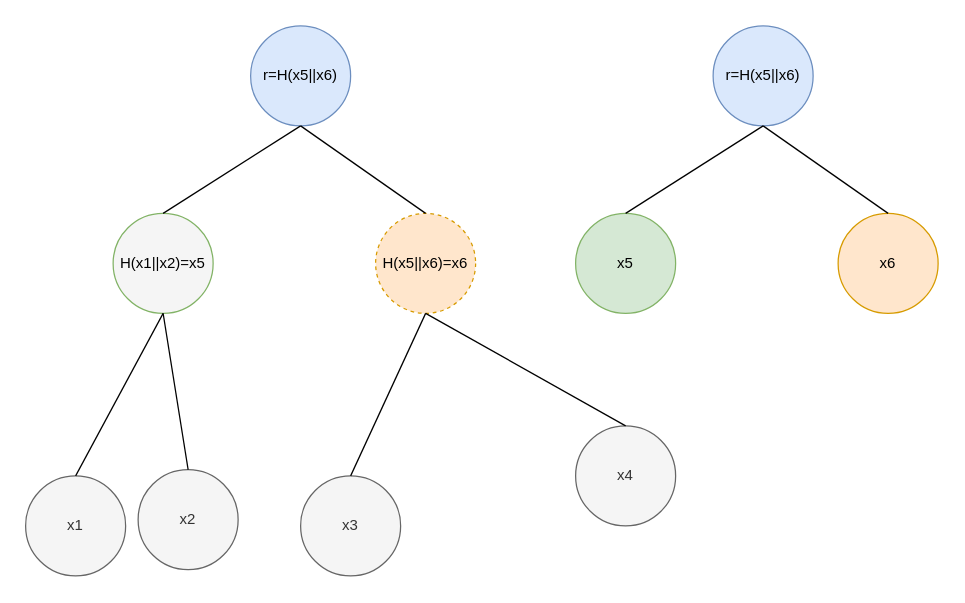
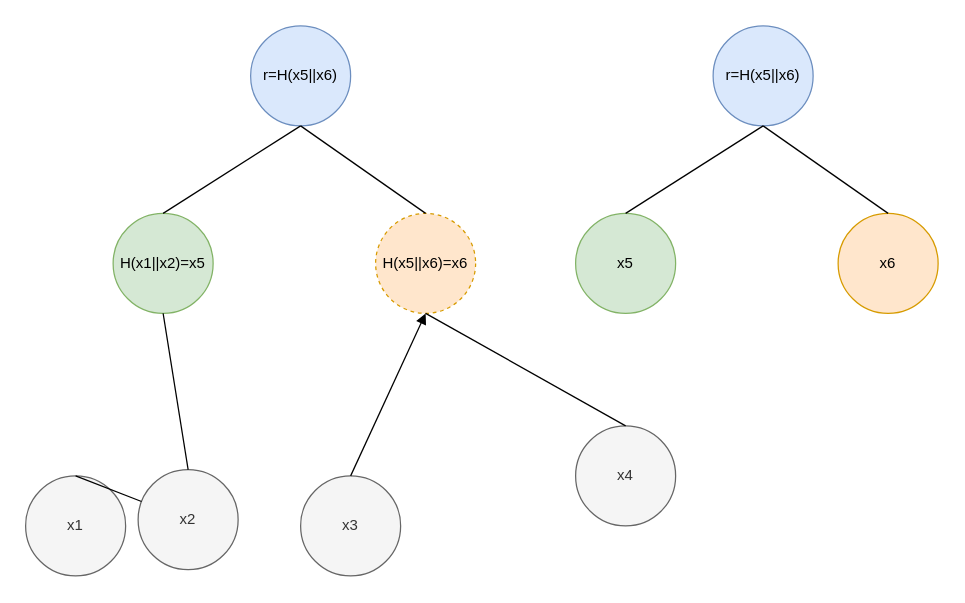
(163, 263) -> (163, 263)
(422, 320) -> (421, 324)
(118, 396) -> (109, 488)
